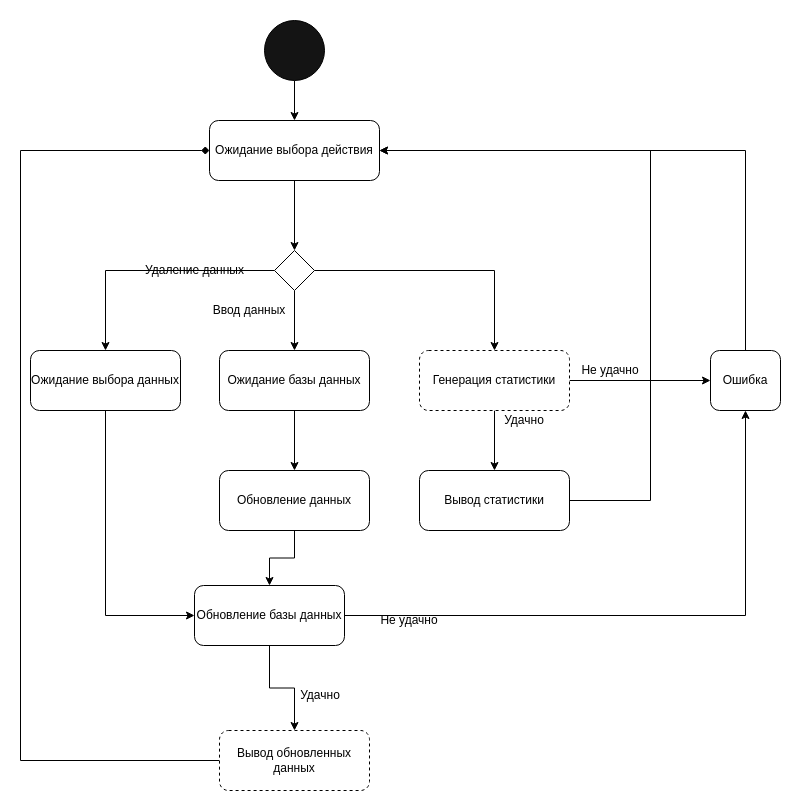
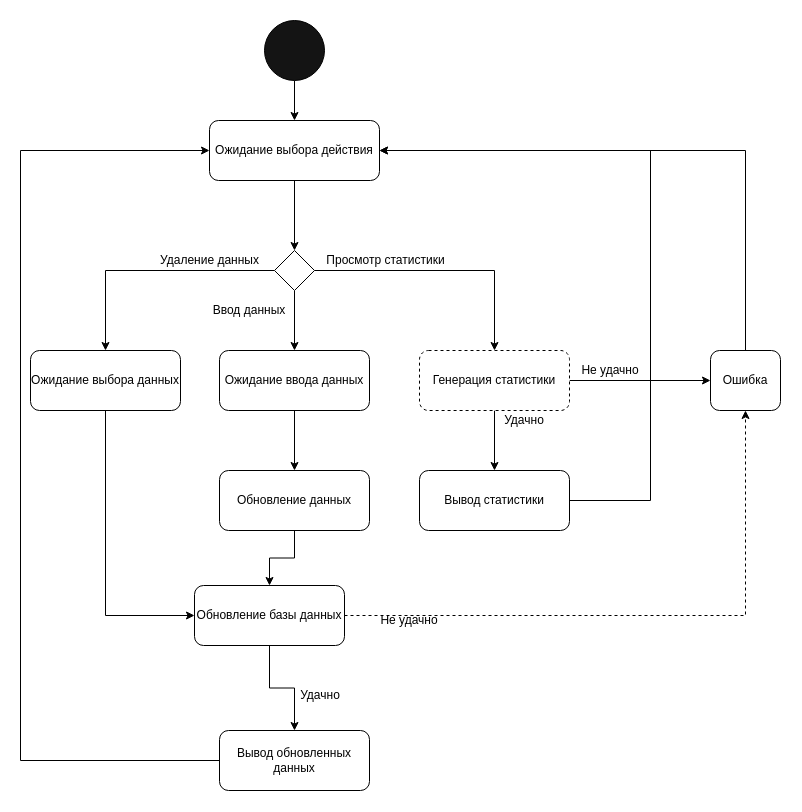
(201, 151) -> (201, 151)
none -> (386, 261)
(195, 271) -> (210, 261)
(295, 381) -> (295, 381)
(645, 616) -> (645, 616)
(295, 761) -> (295, 761)
